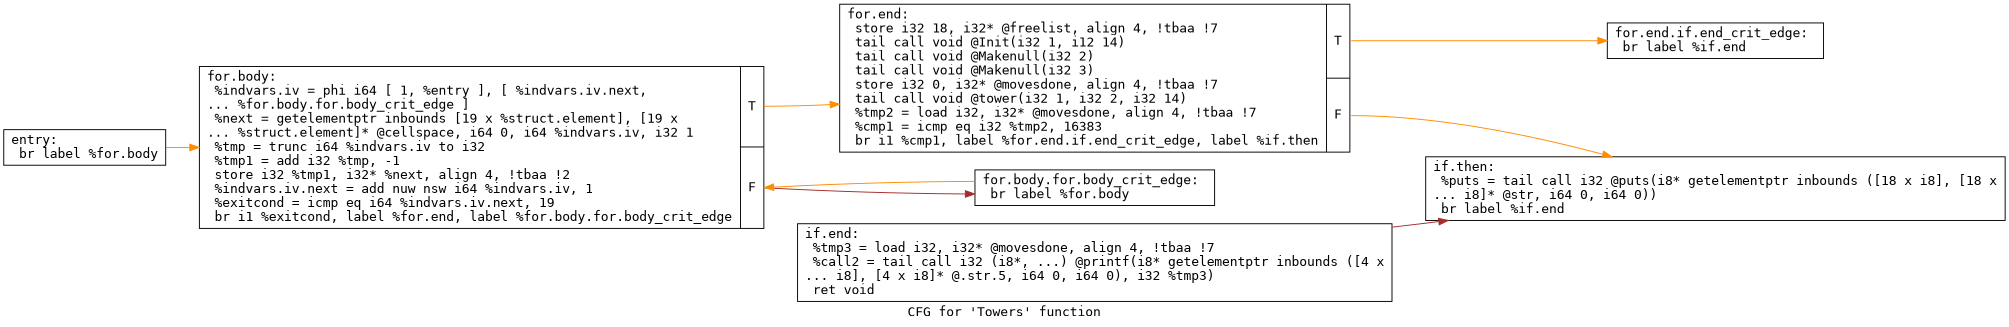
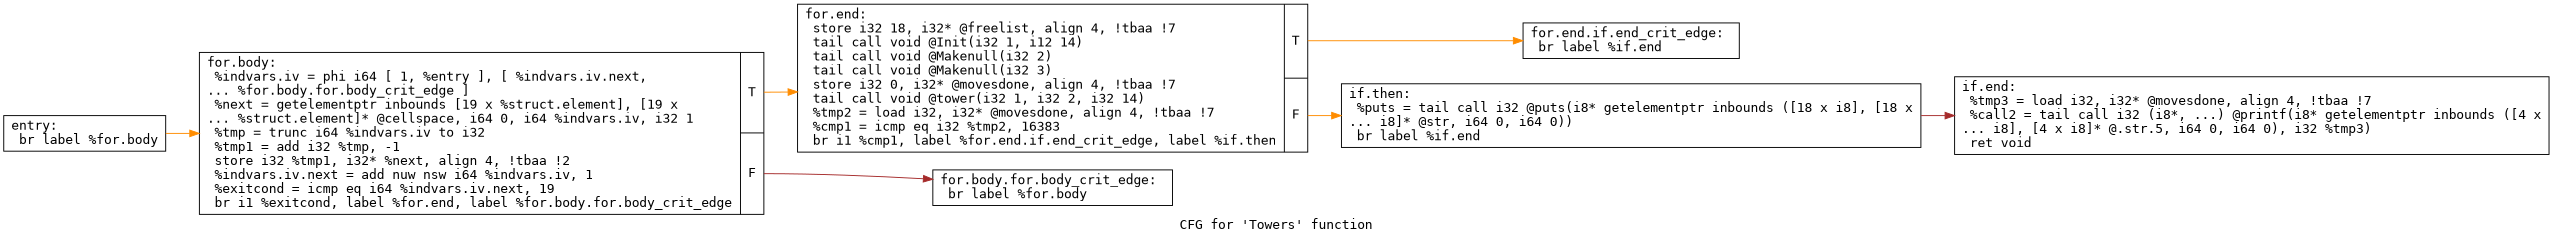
(874, 183) -> none
(1415, 224) -> (1933, 116)
